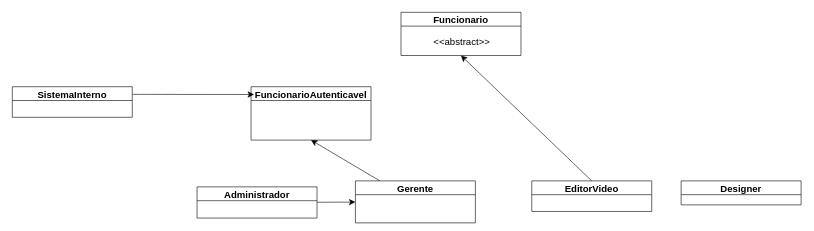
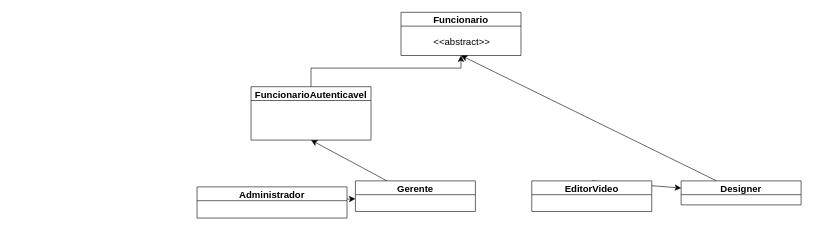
none -> (311, 68)
(192, 94) -> none
(72, 102) -> none
(521, 113) -> (670, 187)
none -> (590, 119)
(416, 202) -> (416, 196)
(257, 203) -> (272, 203)
